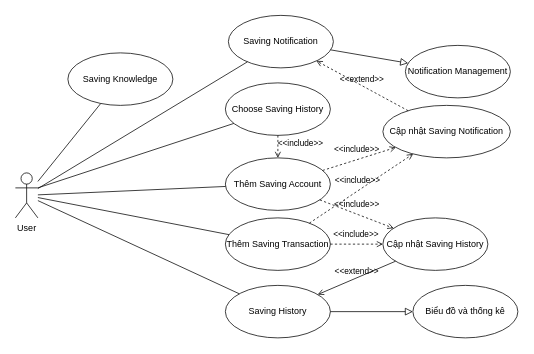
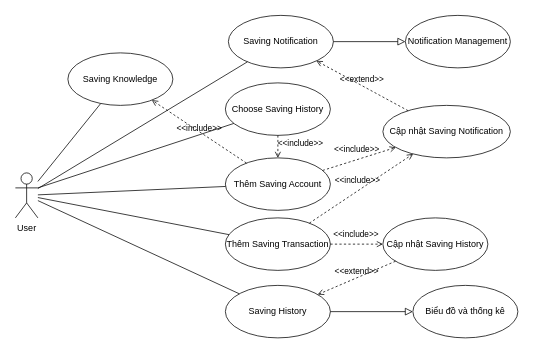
(458, 72) -> (458, 42)
(355, 214) -> (200, 132)
(356, 278) -> (356, 278)
